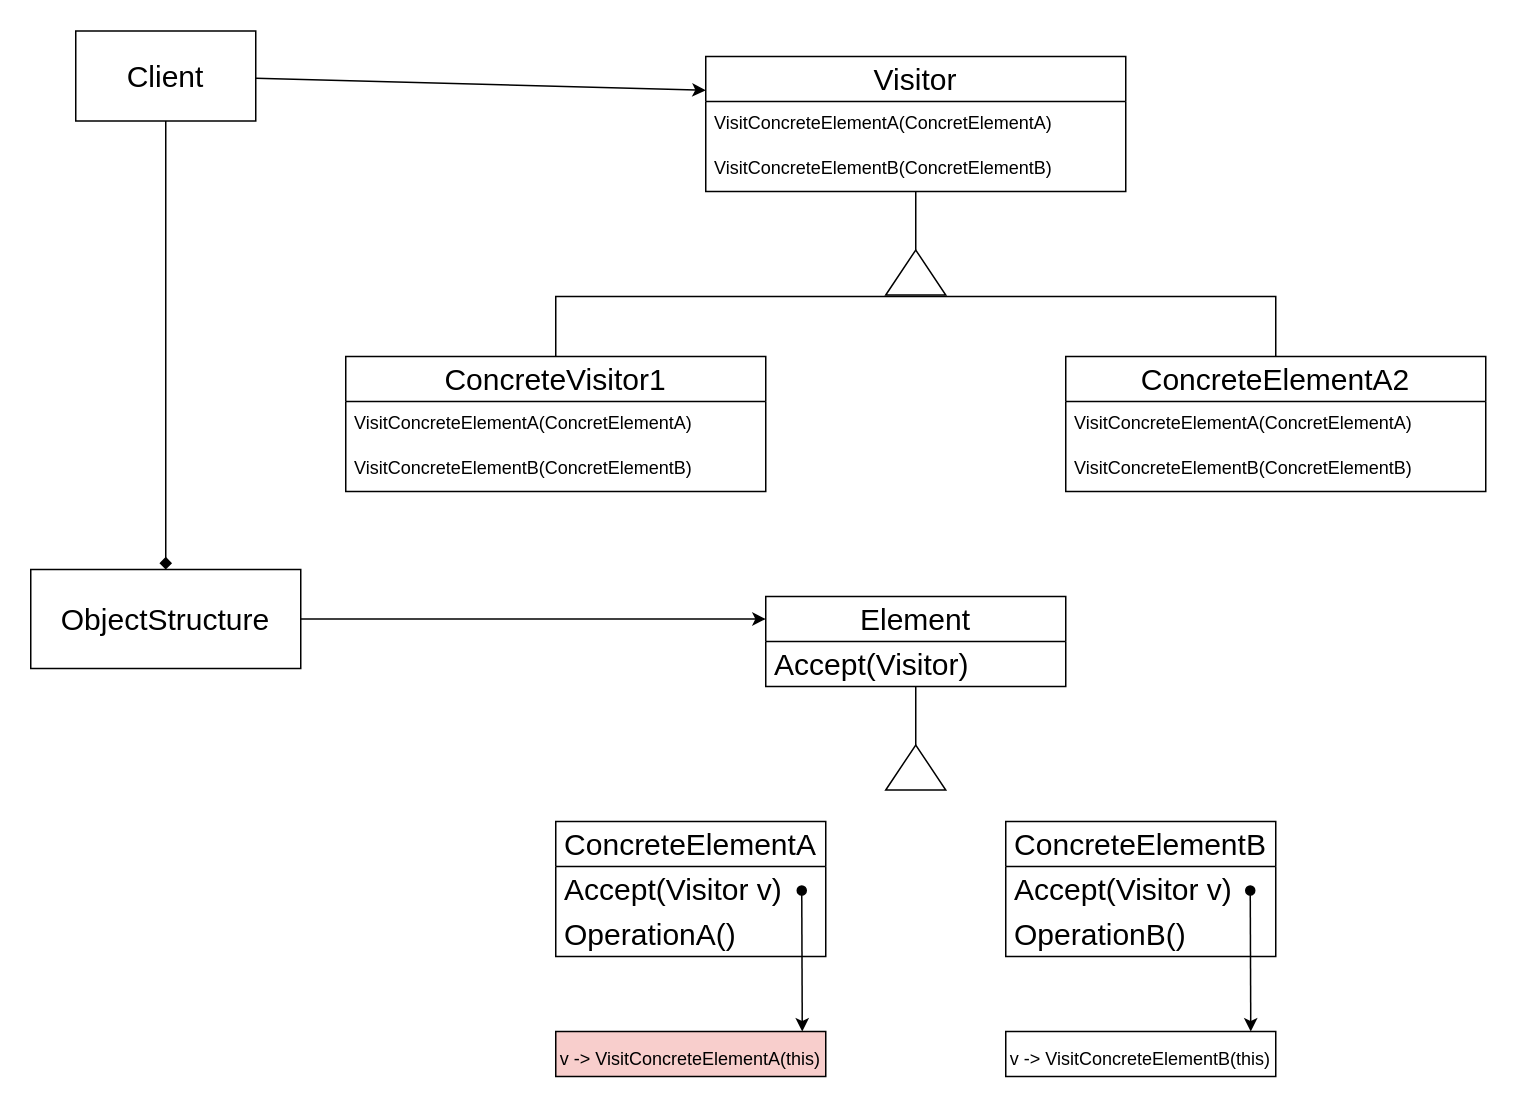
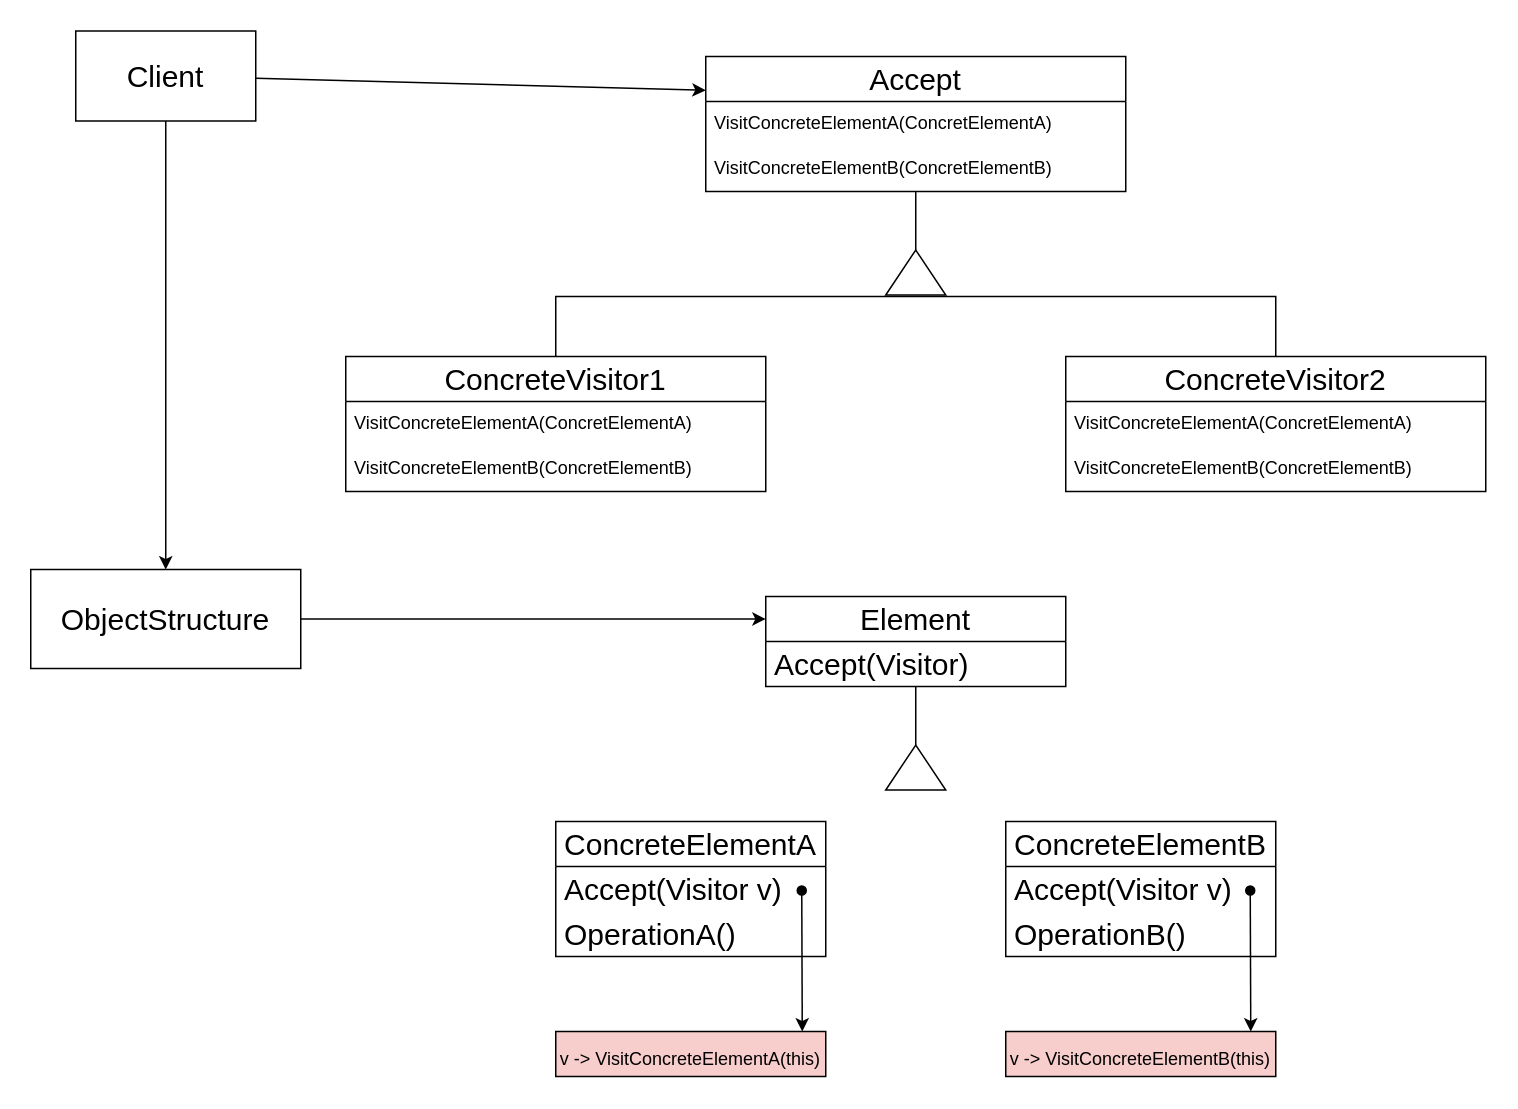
(916, 79) -> (916, 79)
(1276, 379) -> (1276, 379)
(166, 557) -> (166, 558)
(1141, 1054) -> (1141, 1054)
